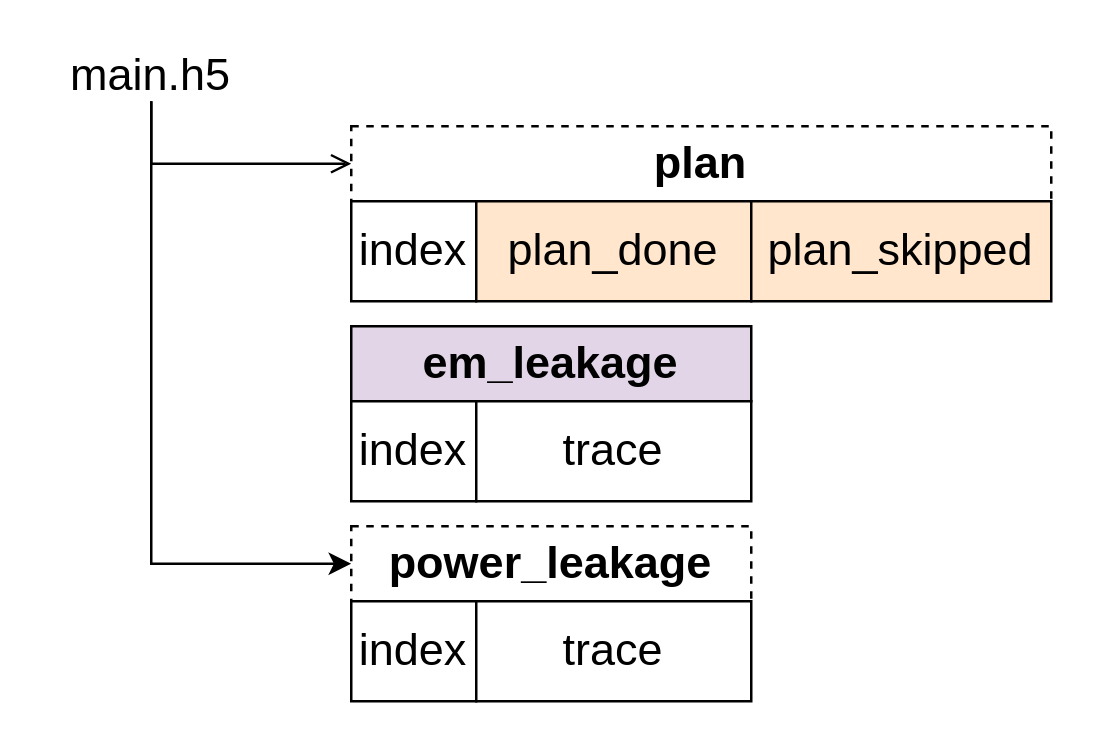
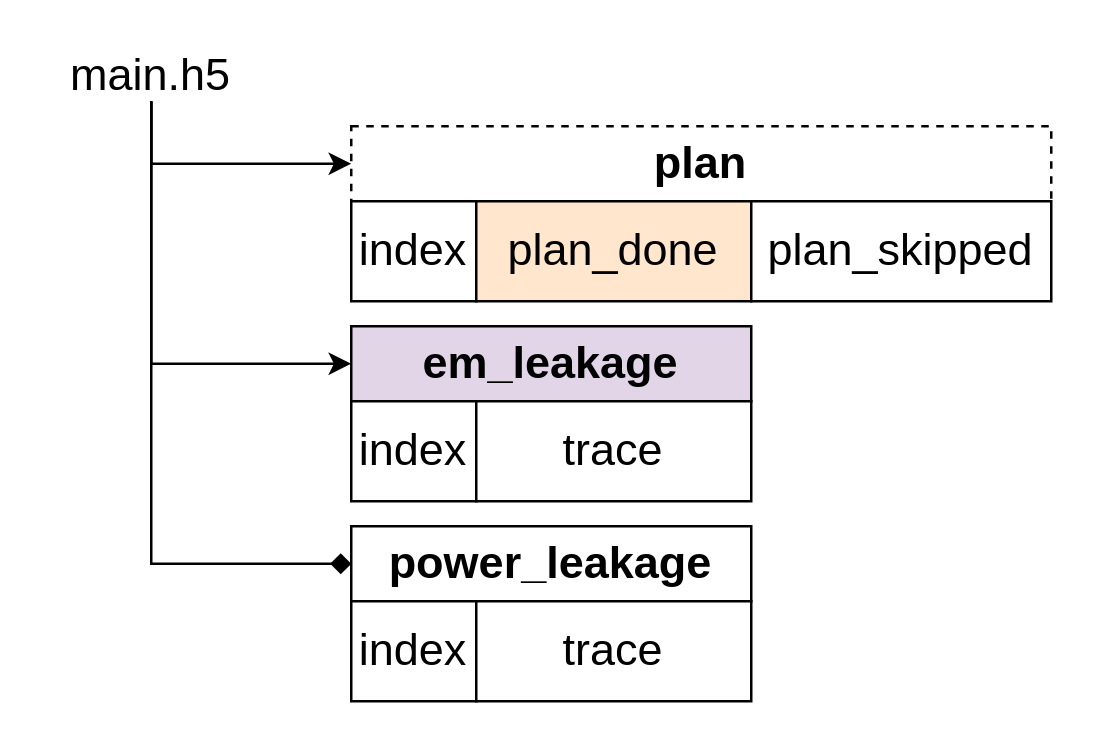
(337, 164) -> (333, 164)
(901, 251) -> (901, 251)
none -> (245, 364)
(332, 564) -> (331, 564)
(551, 564) -> (551, 564)
